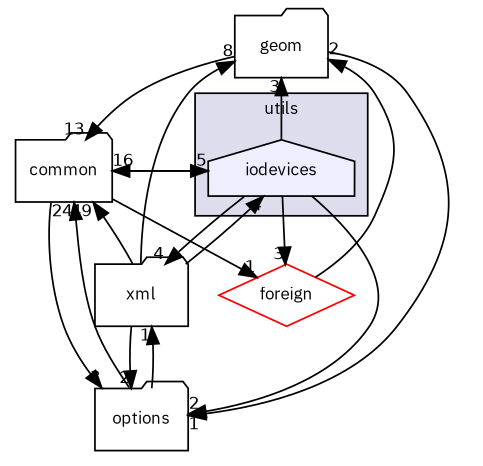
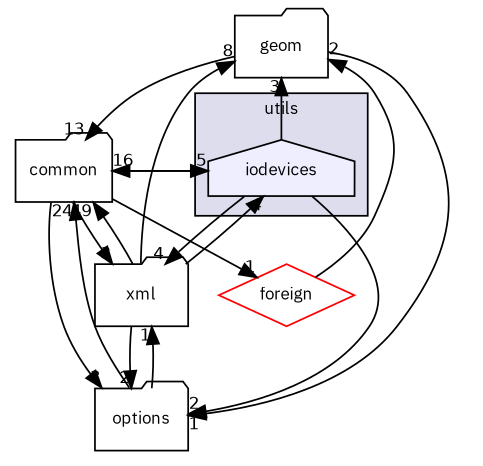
(284, 227) -> none
none -> (88, 228)
